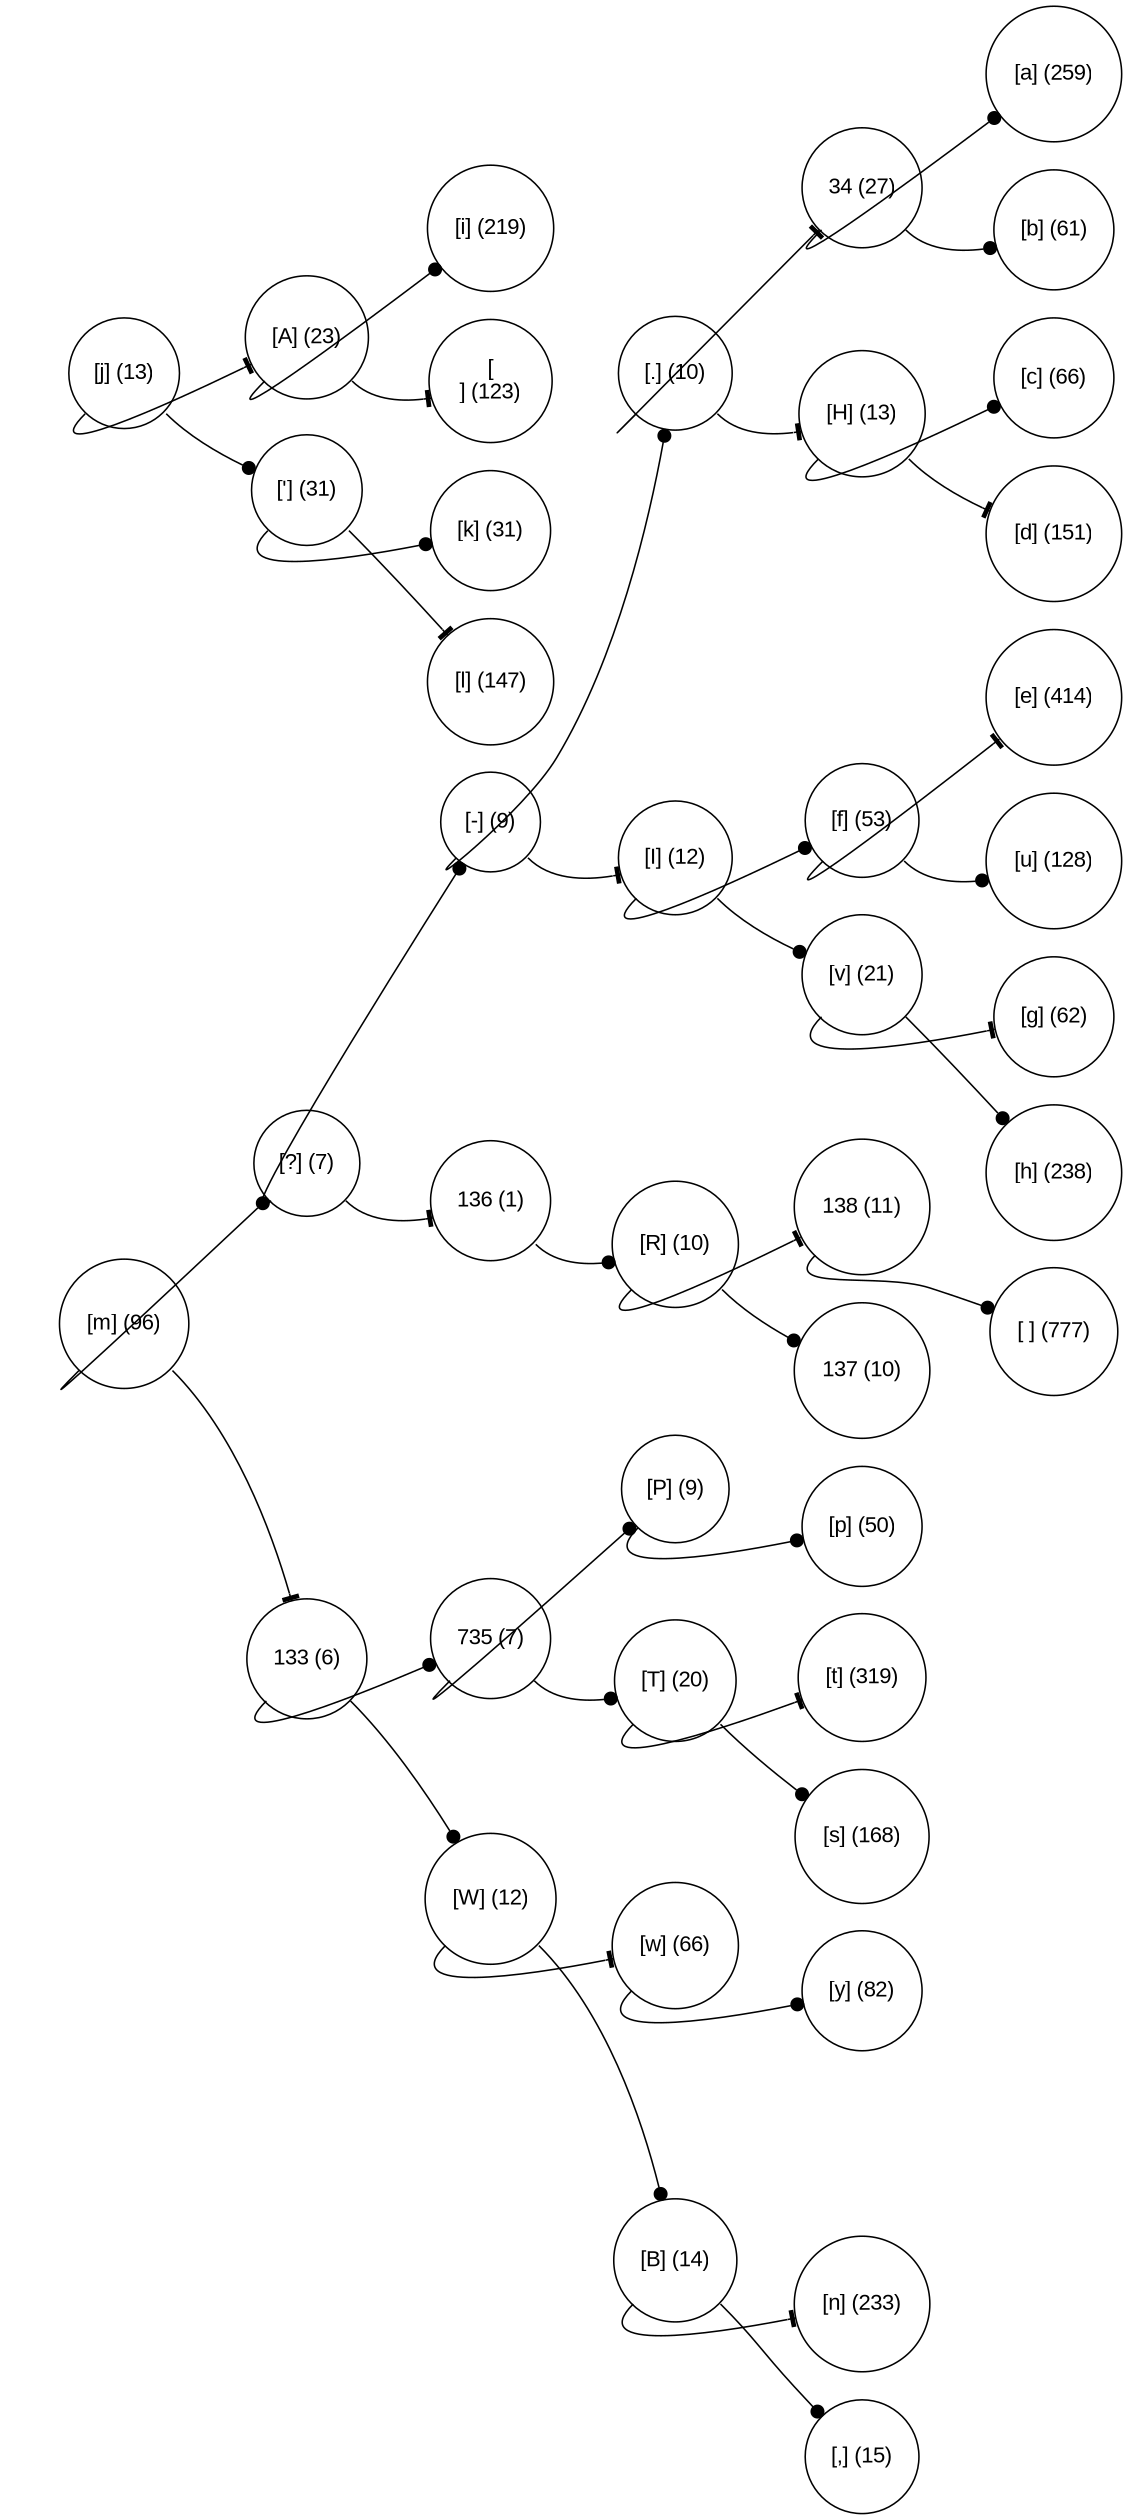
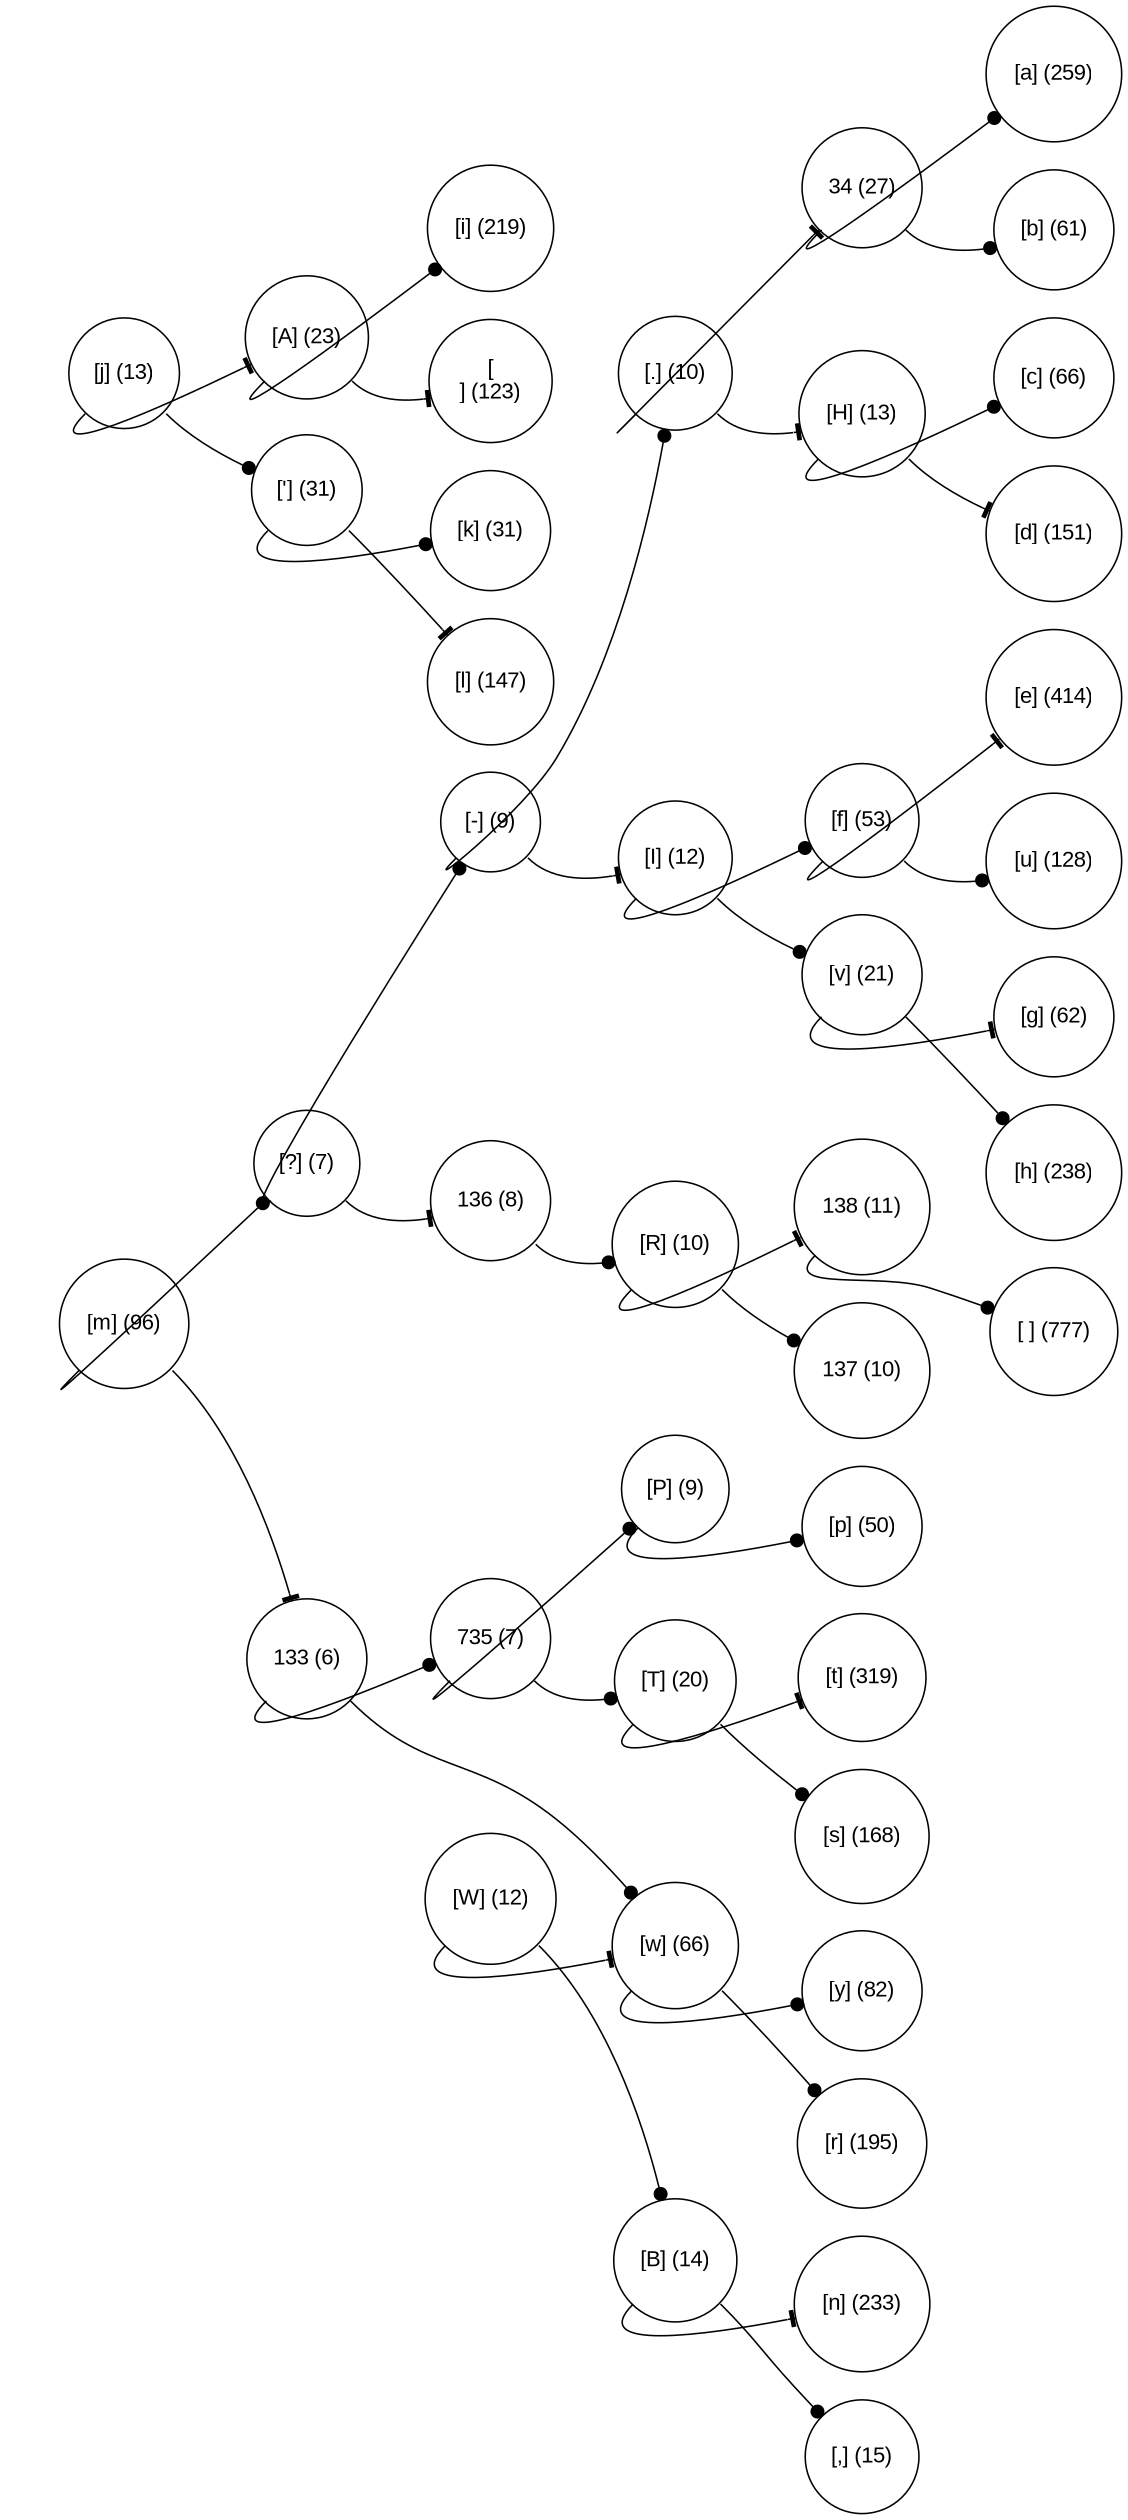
(491, 1201) -> (491, 1201)
(404, 1763) -> (497, 1782)
none -> (862, 2143)
